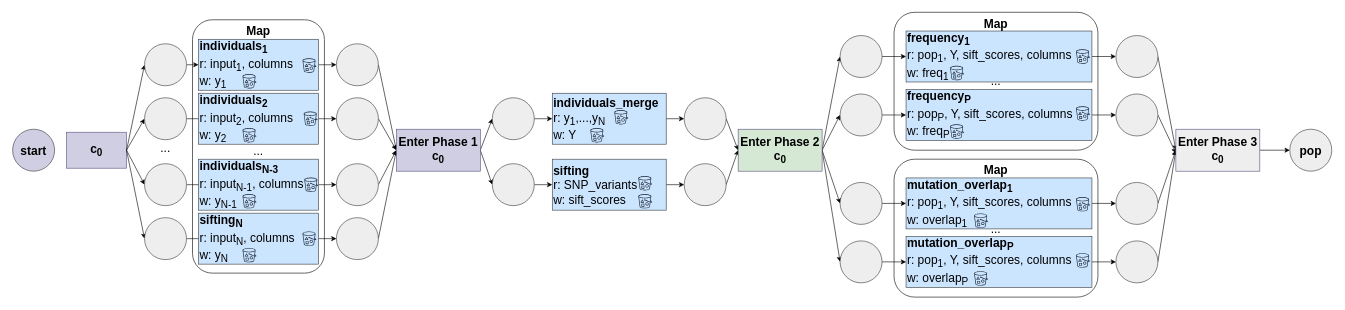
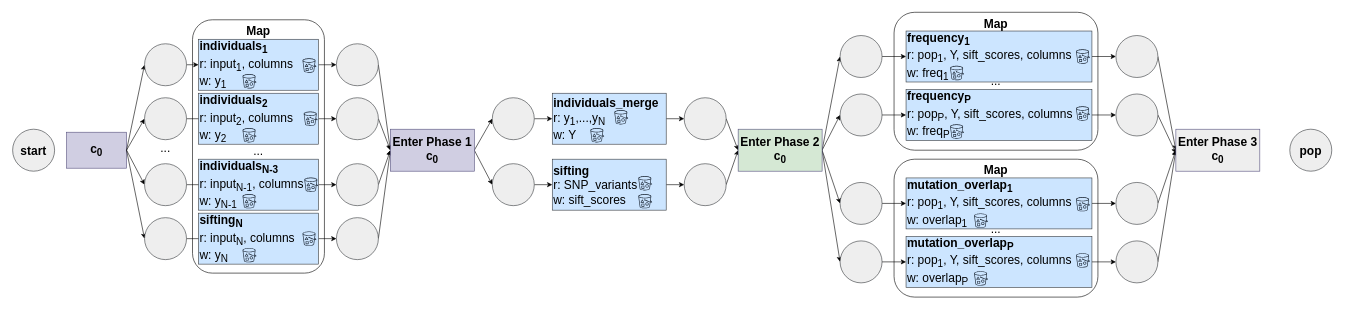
(33, 150) -> (33, 150)
(438, 150) -> (432, 150)
(1284, 150) -> none
